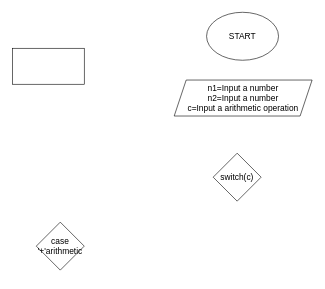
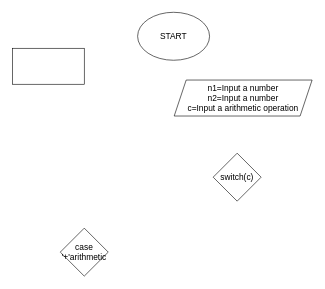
(243, 36) -> (174, 36)
(60, 246) -> (84, 252)
